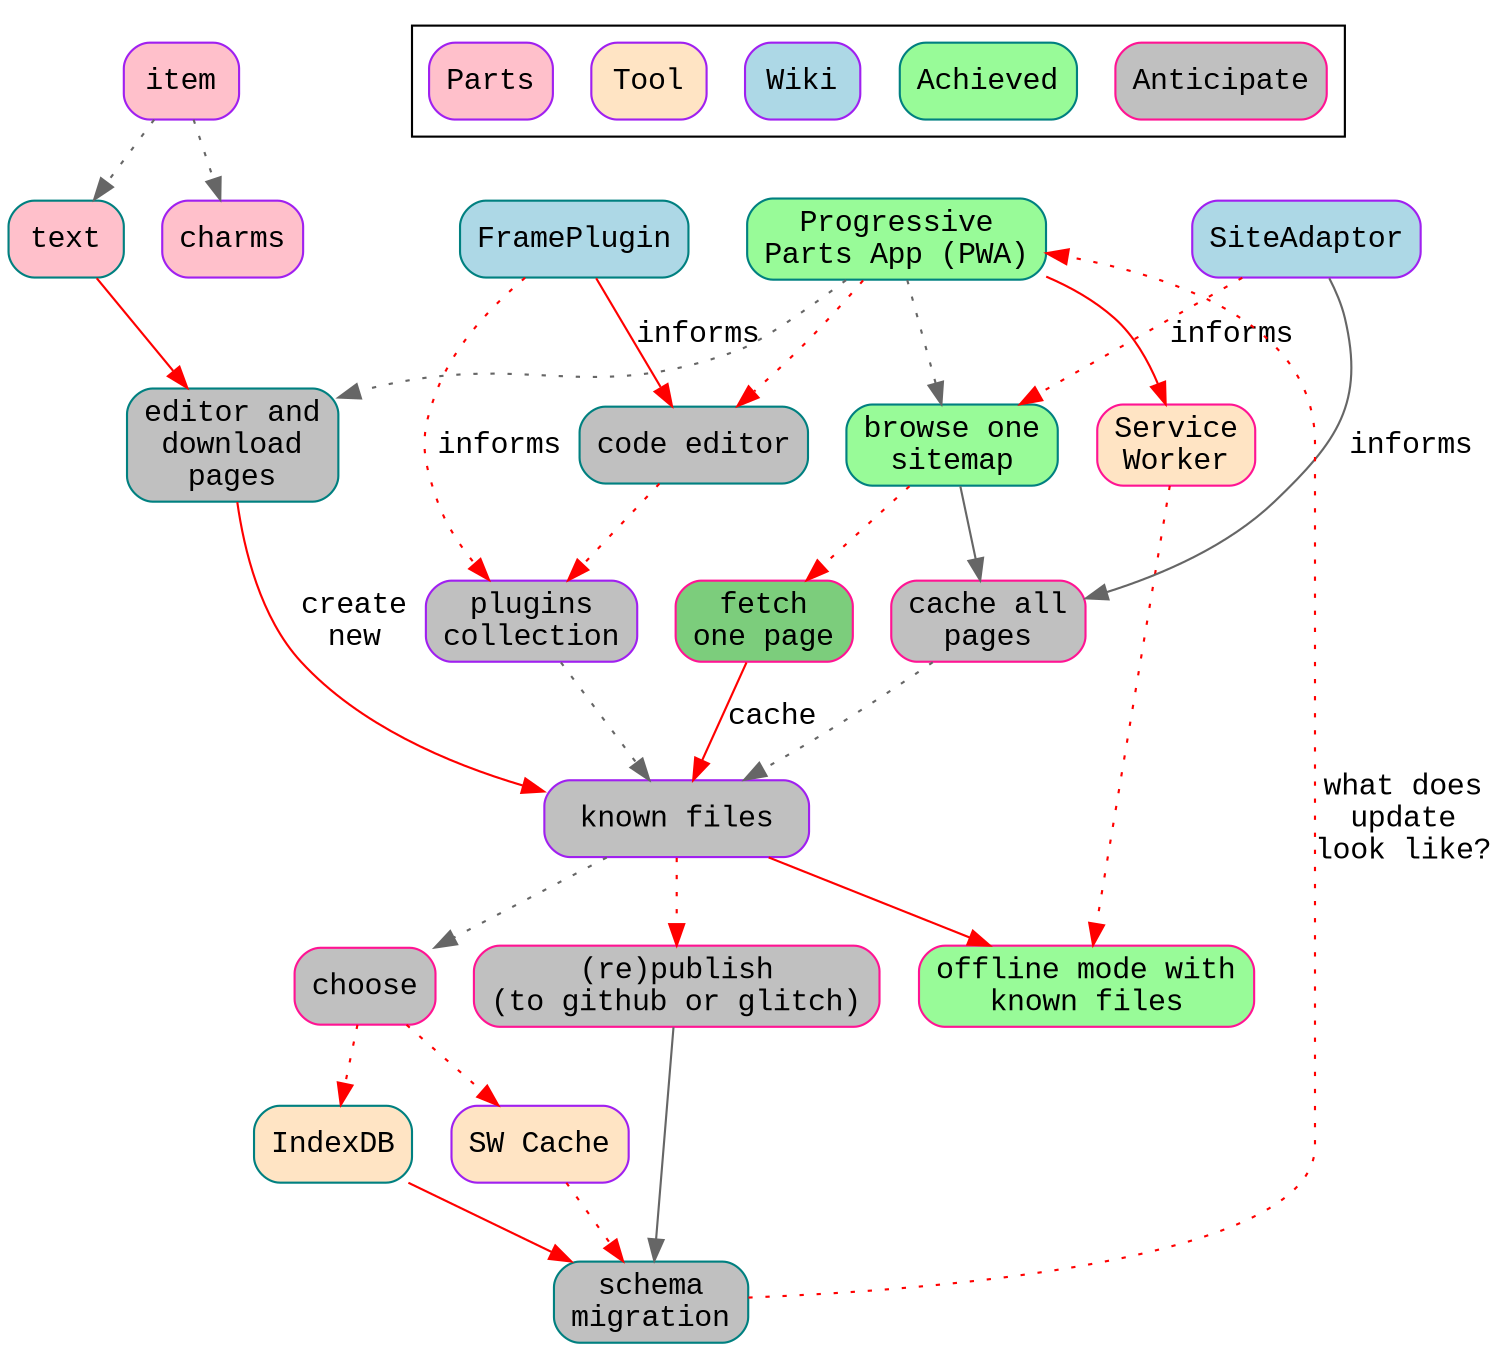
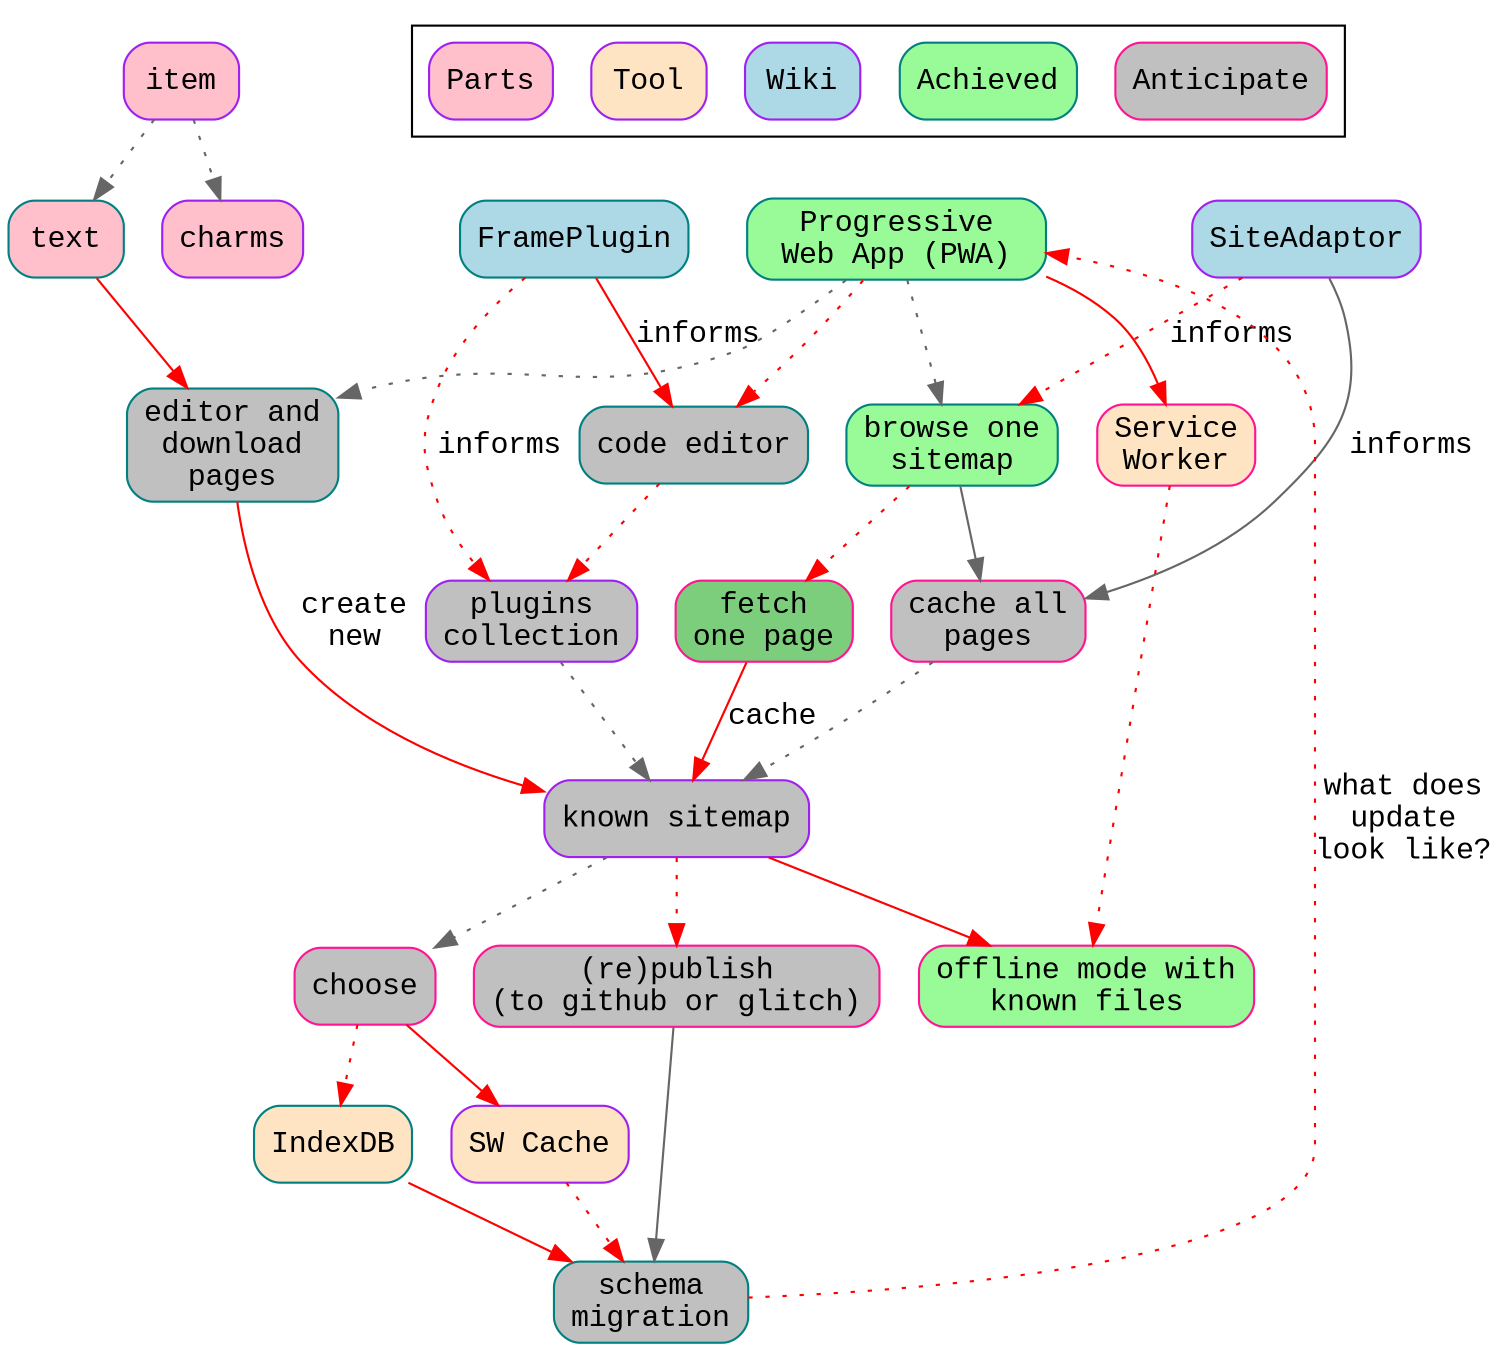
(897, 239) -> (897, 239)
(677, 819) -> (677, 819)
(444, 1058) -> (444, 1058)
